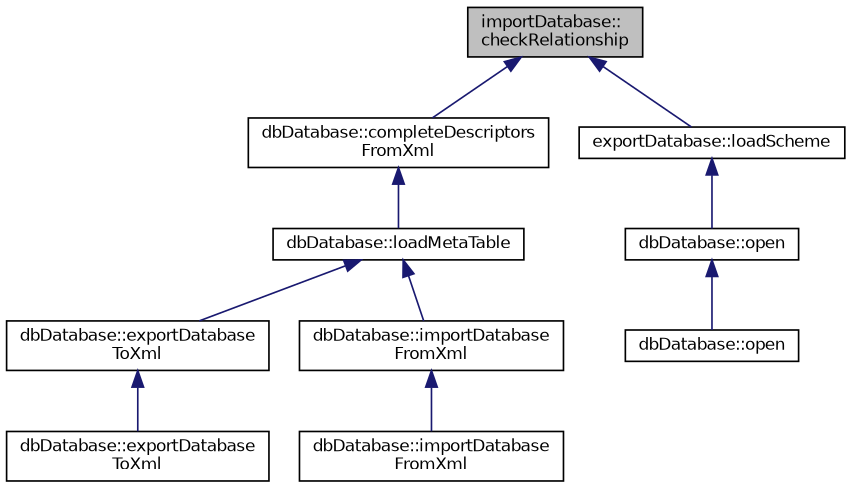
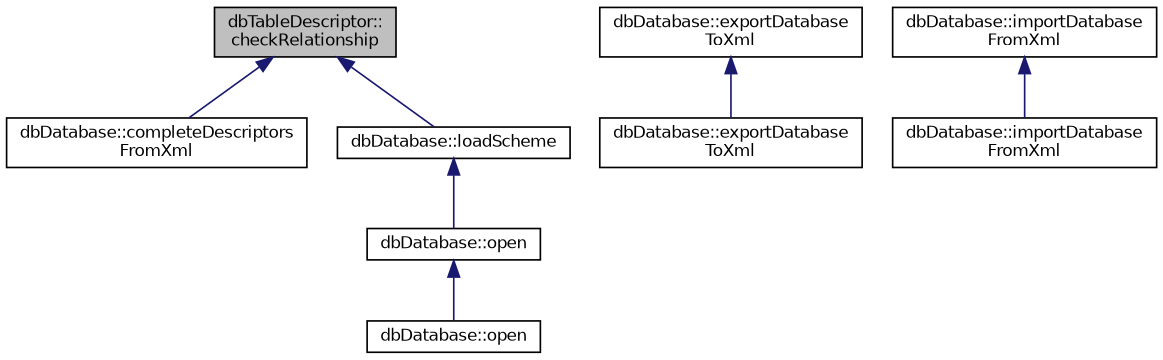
(555, 32) -> (305, 32)
(712, 143) -> (454, 143)
(398, 244) -> none
